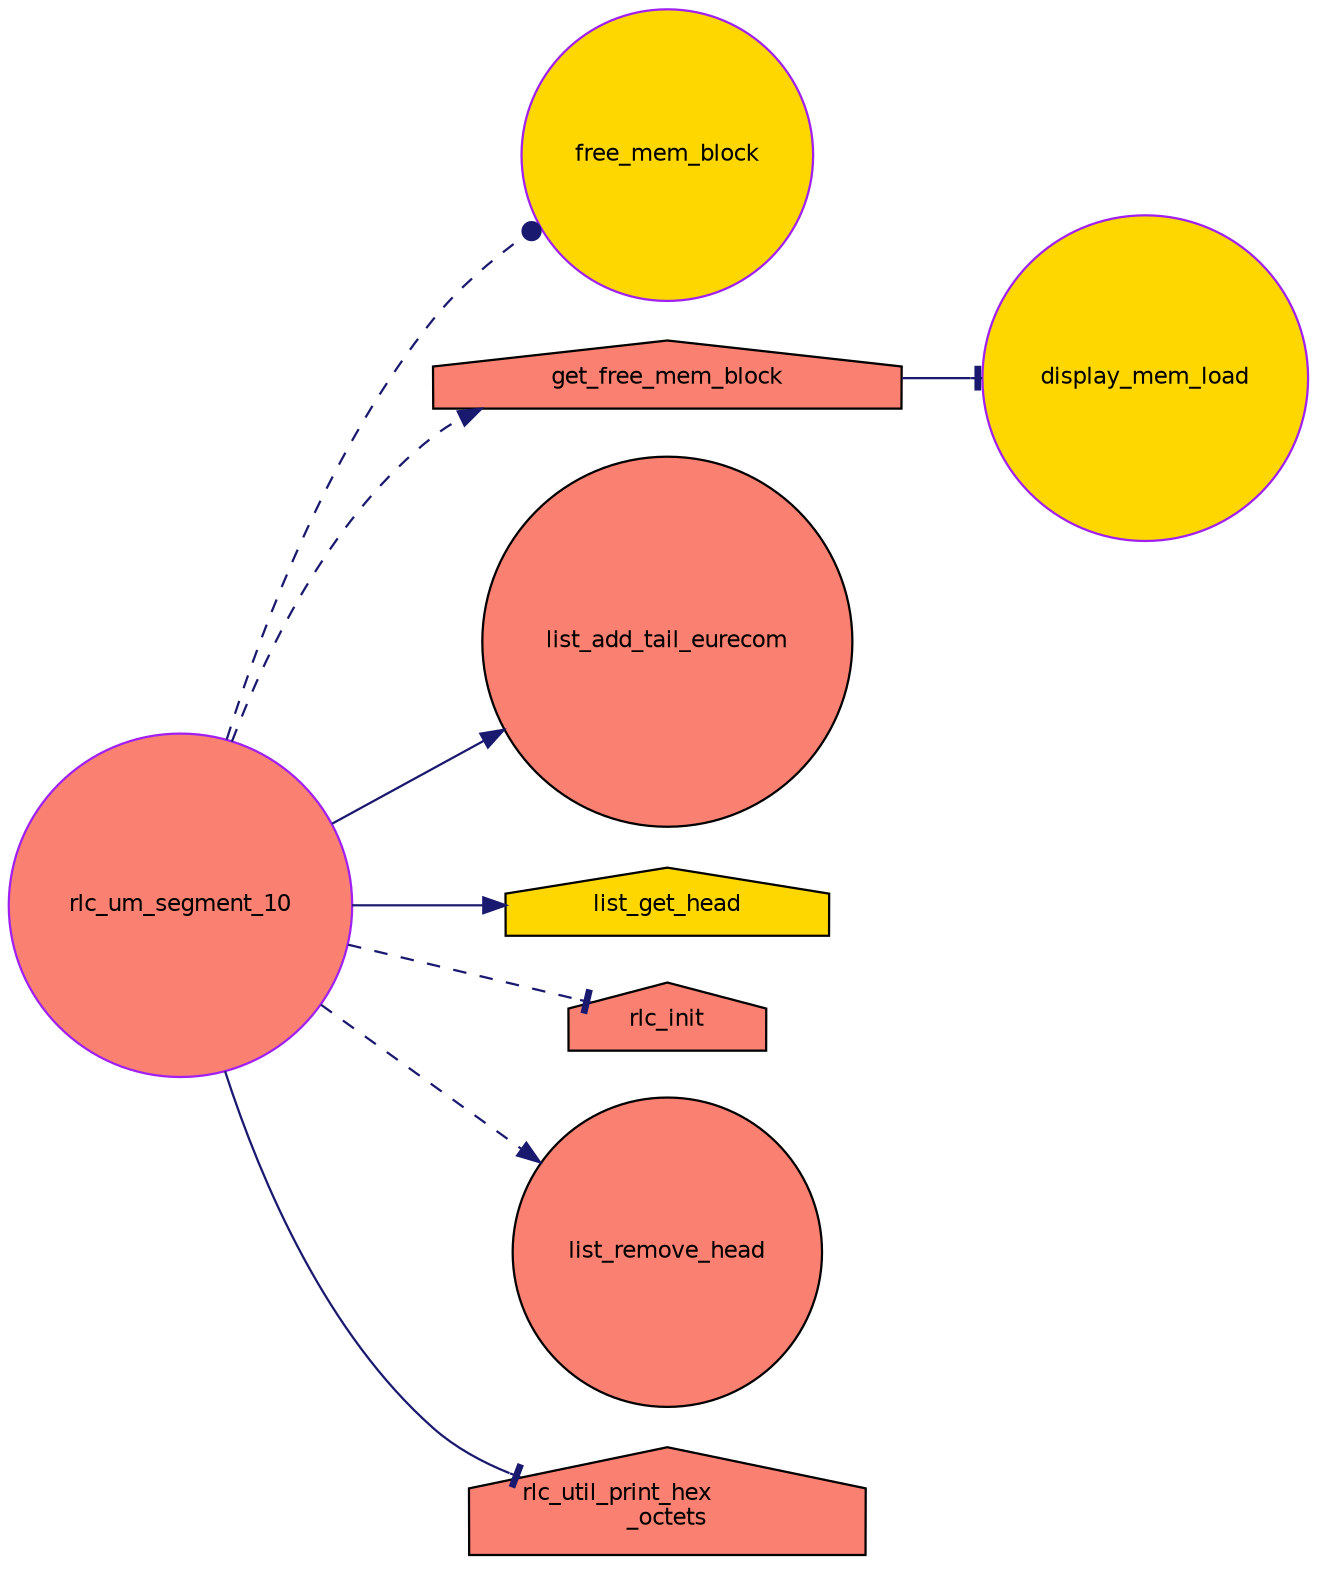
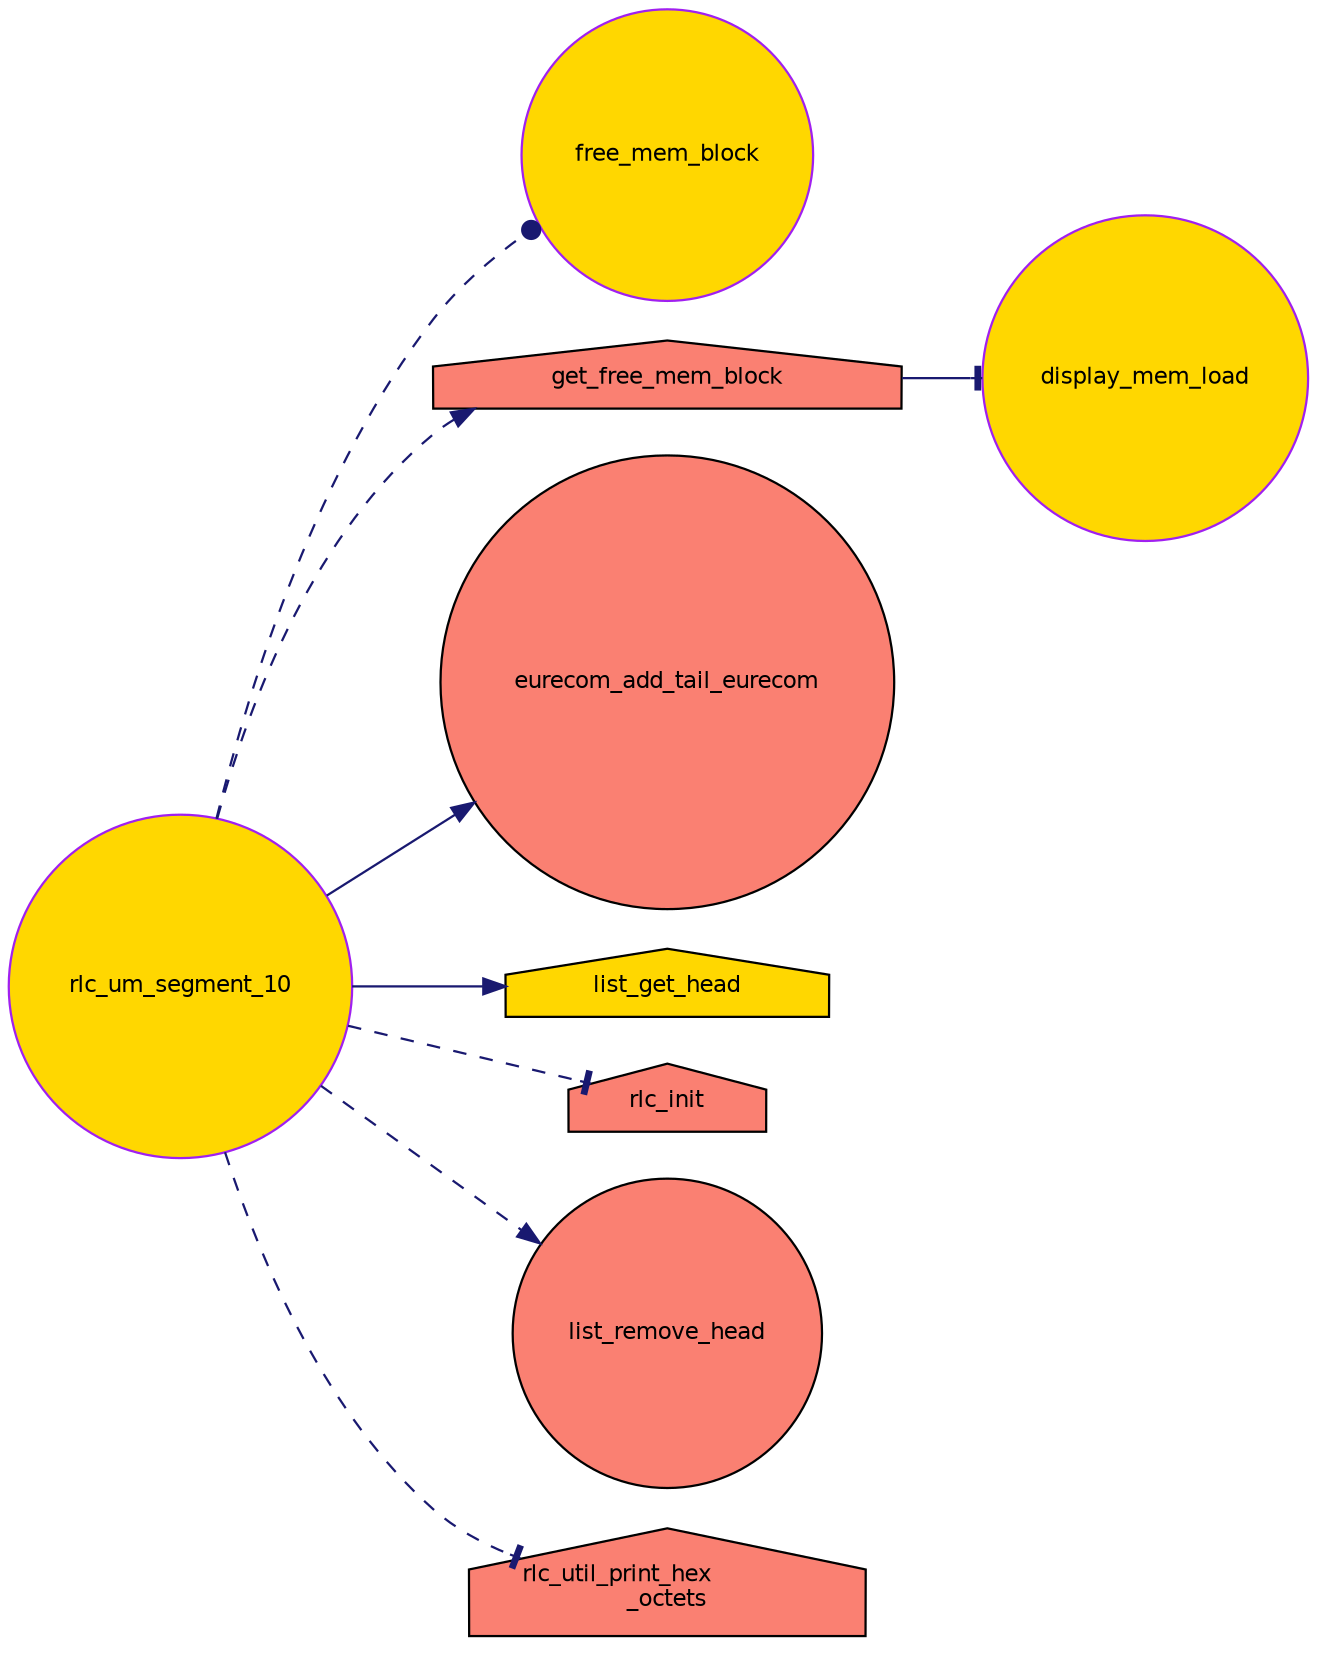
(667, 642) -> (667, 682)
(180, 905) -> (180, 986)
(329, 1302) -> (329, 1383)
